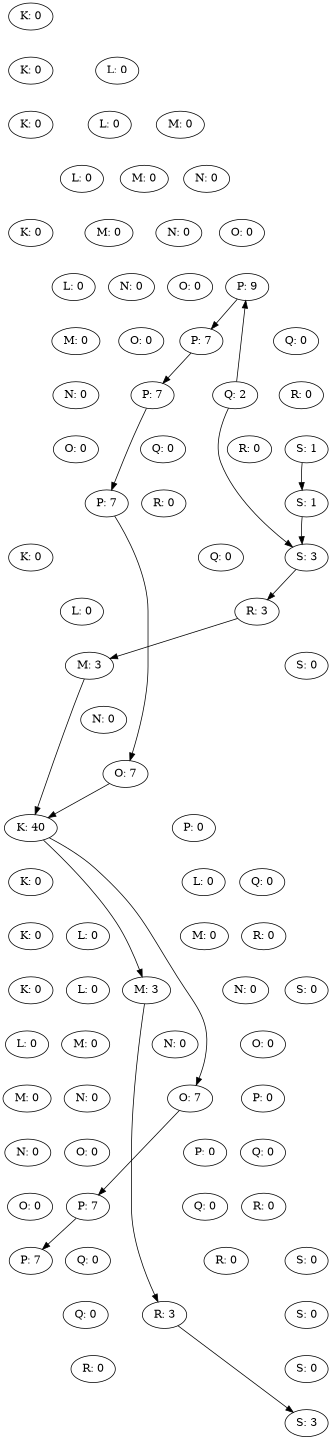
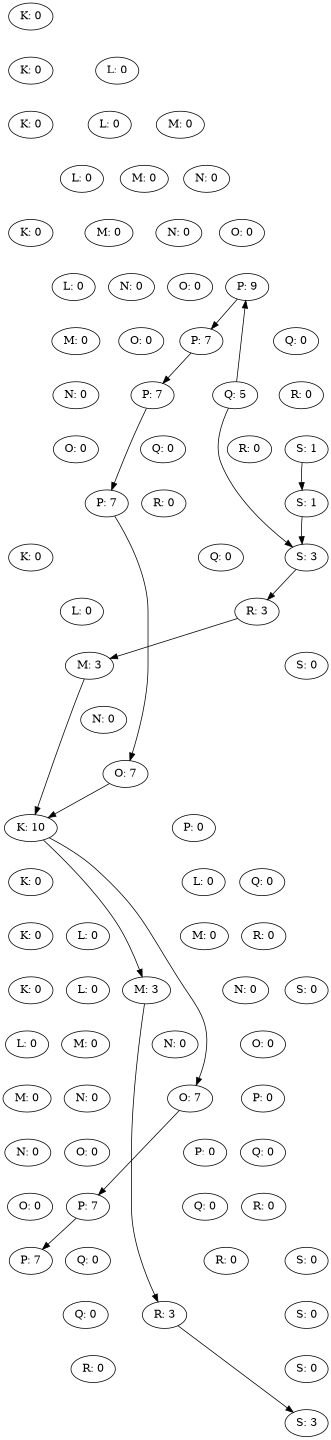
(235, 395) -> (235, 395)
(31, 828) -> (31, 828)
